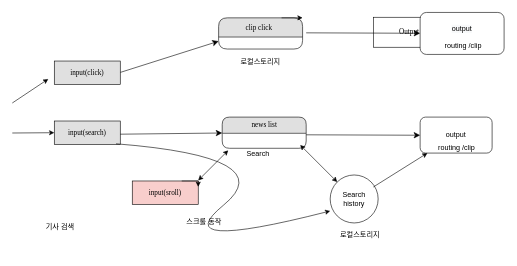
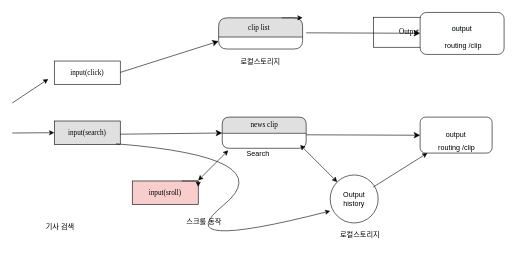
(261, 27) -> (261, 27)
(87, 73) -> (87, 73)
(265, 125) -> (265, 125)
(354, 199) -> (354, 199)
